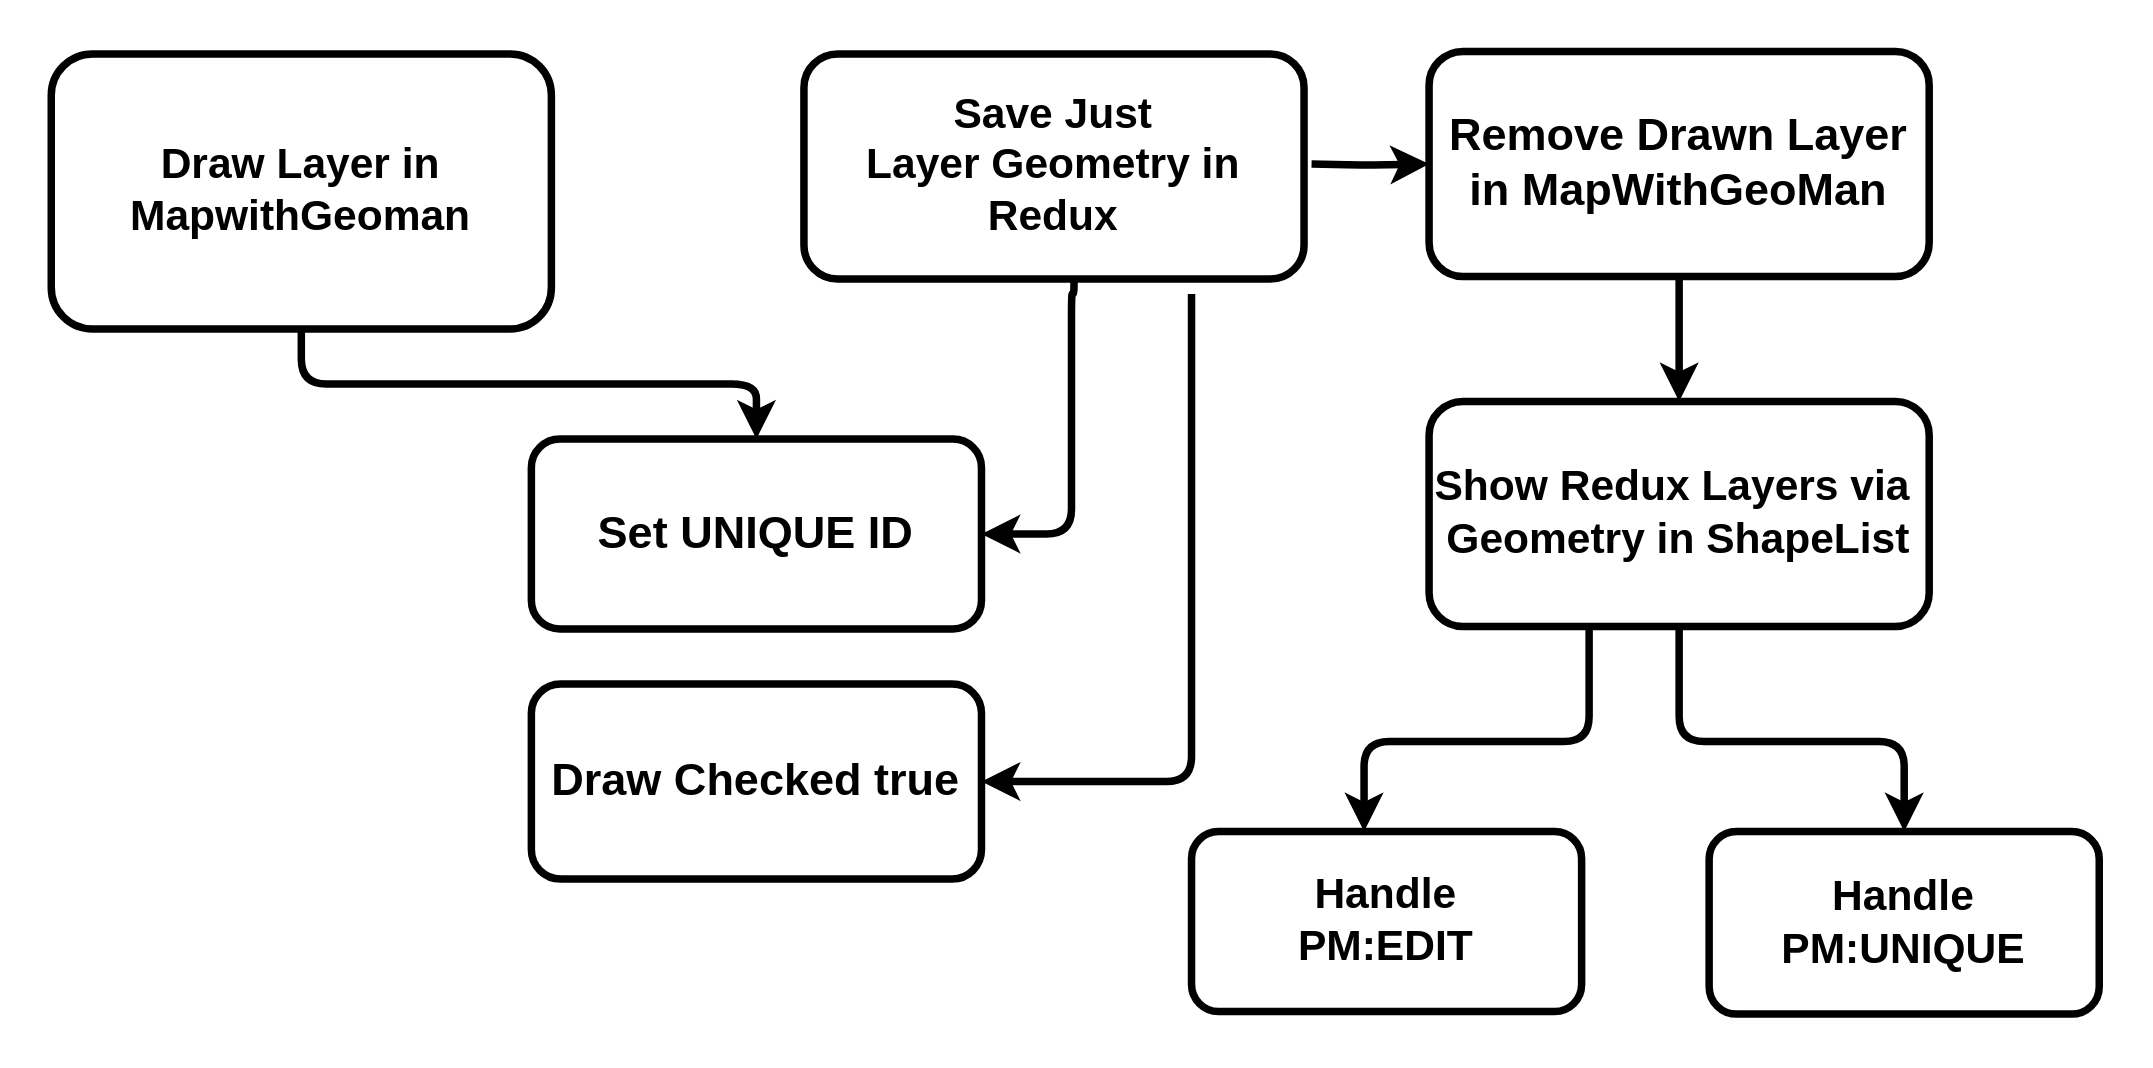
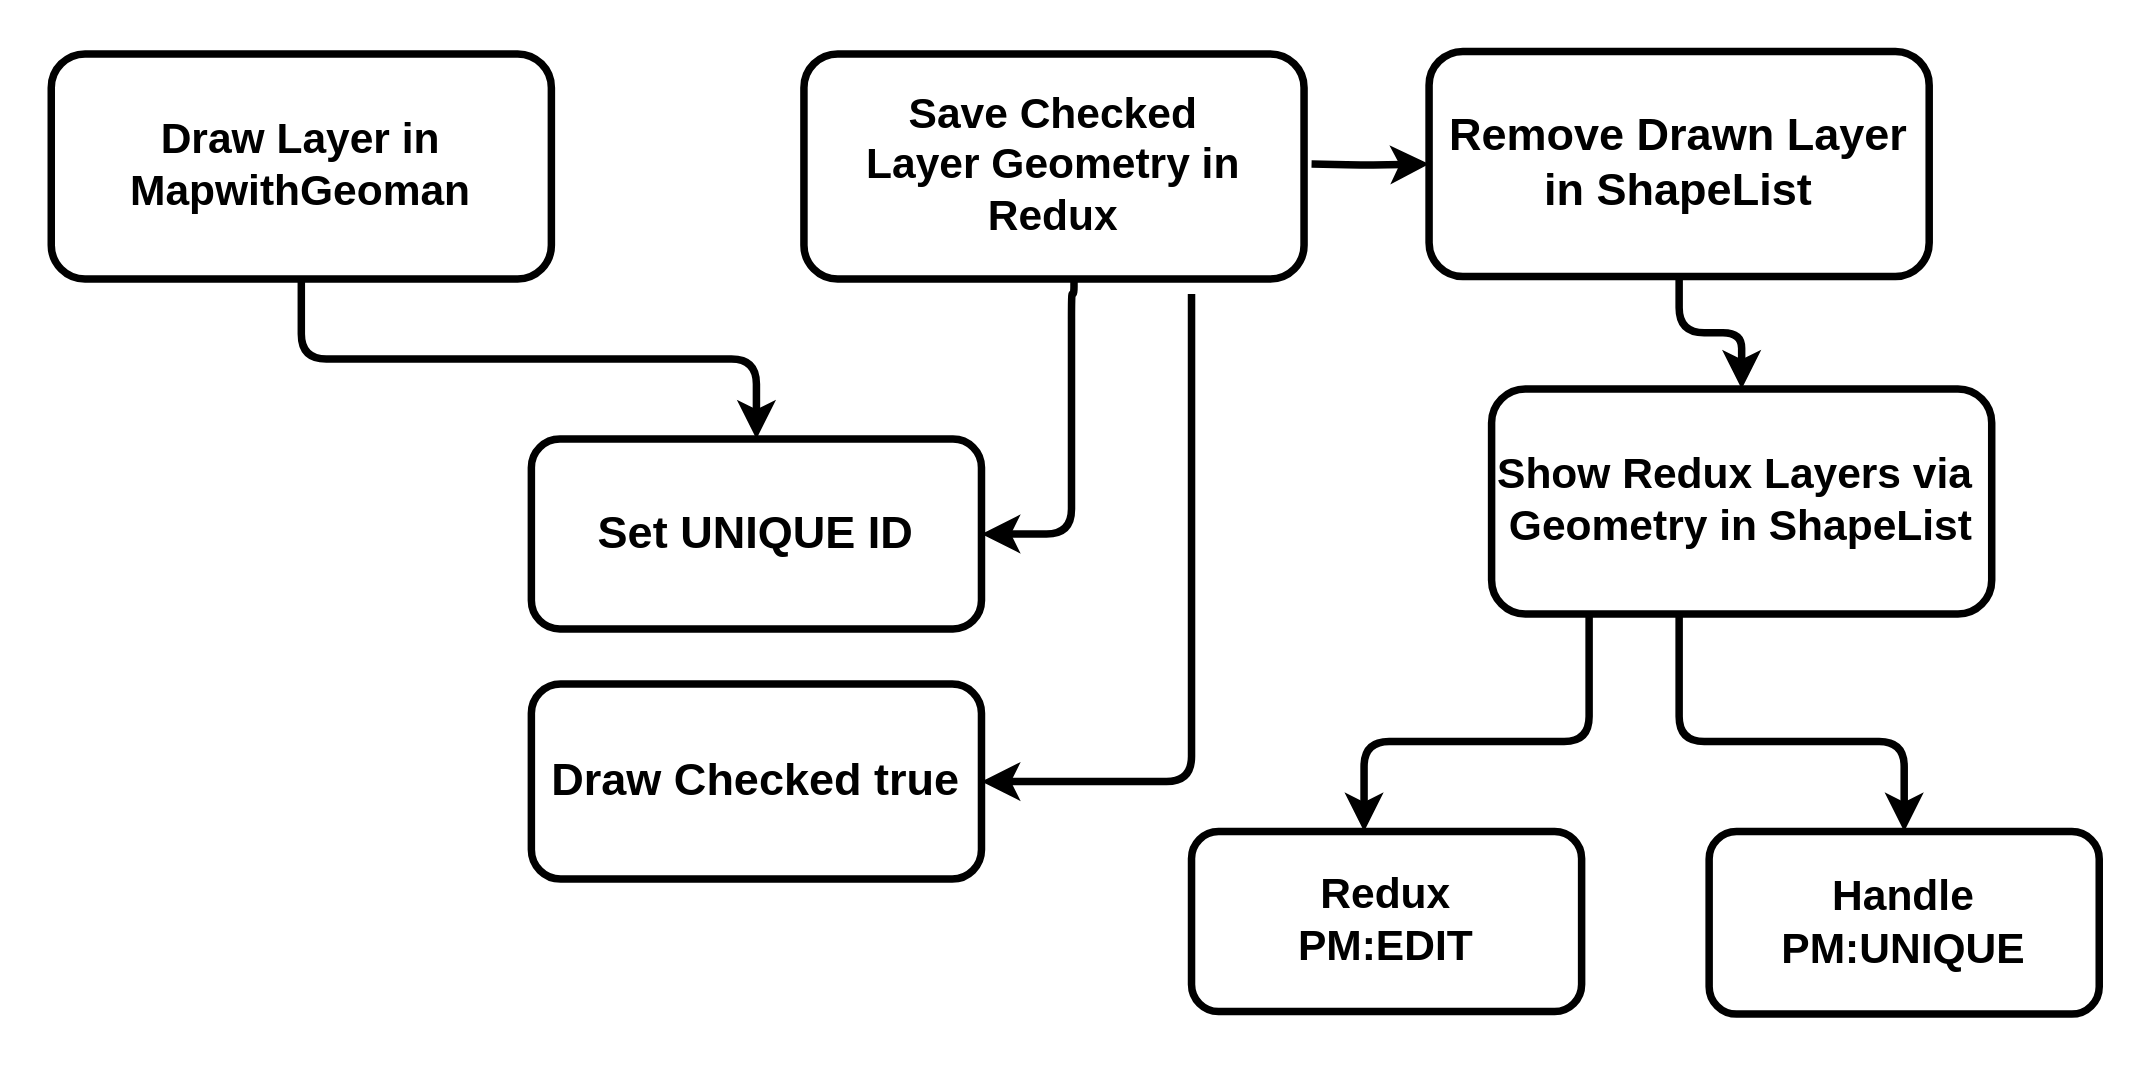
(1679, 164) -> (1679, 164)
(1054, 166) -> (1054, 166)
(301, 191) -> (301, 166)
(1679, 514) -> (1741, 501)
(1386, 921) -> (1386, 921)
